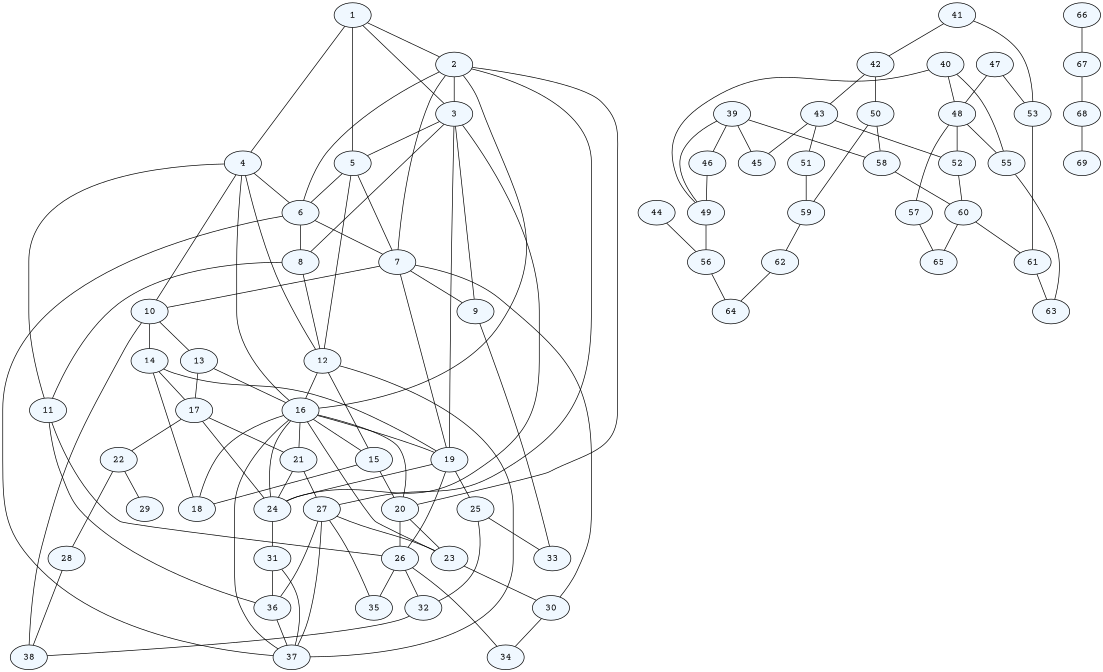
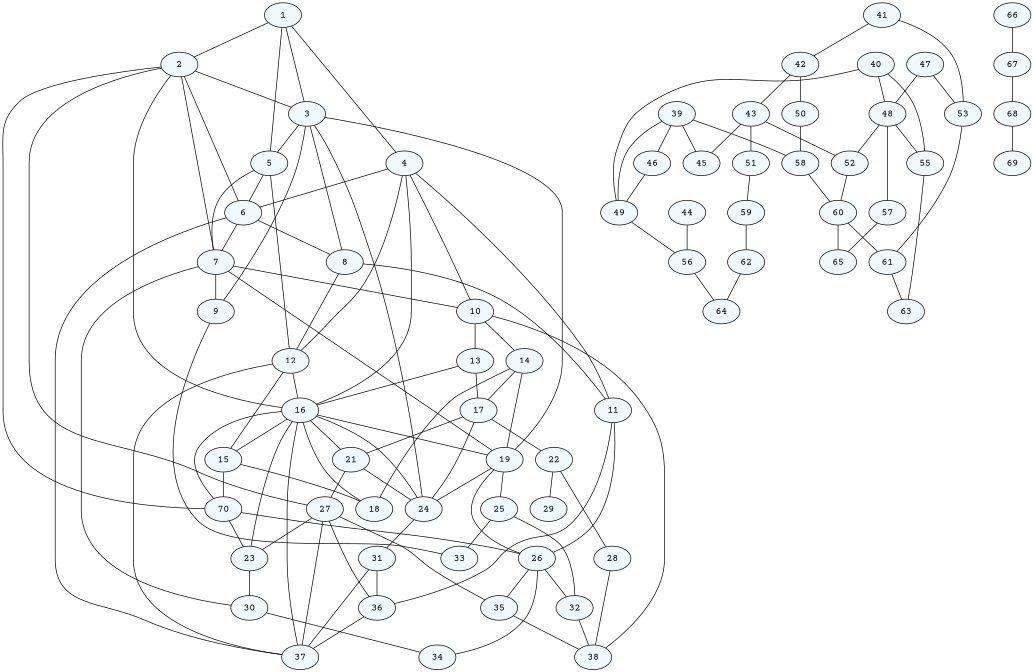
(841, 163) -> none
(400, 509) -> (223, 509)
none -> (546, 633)
